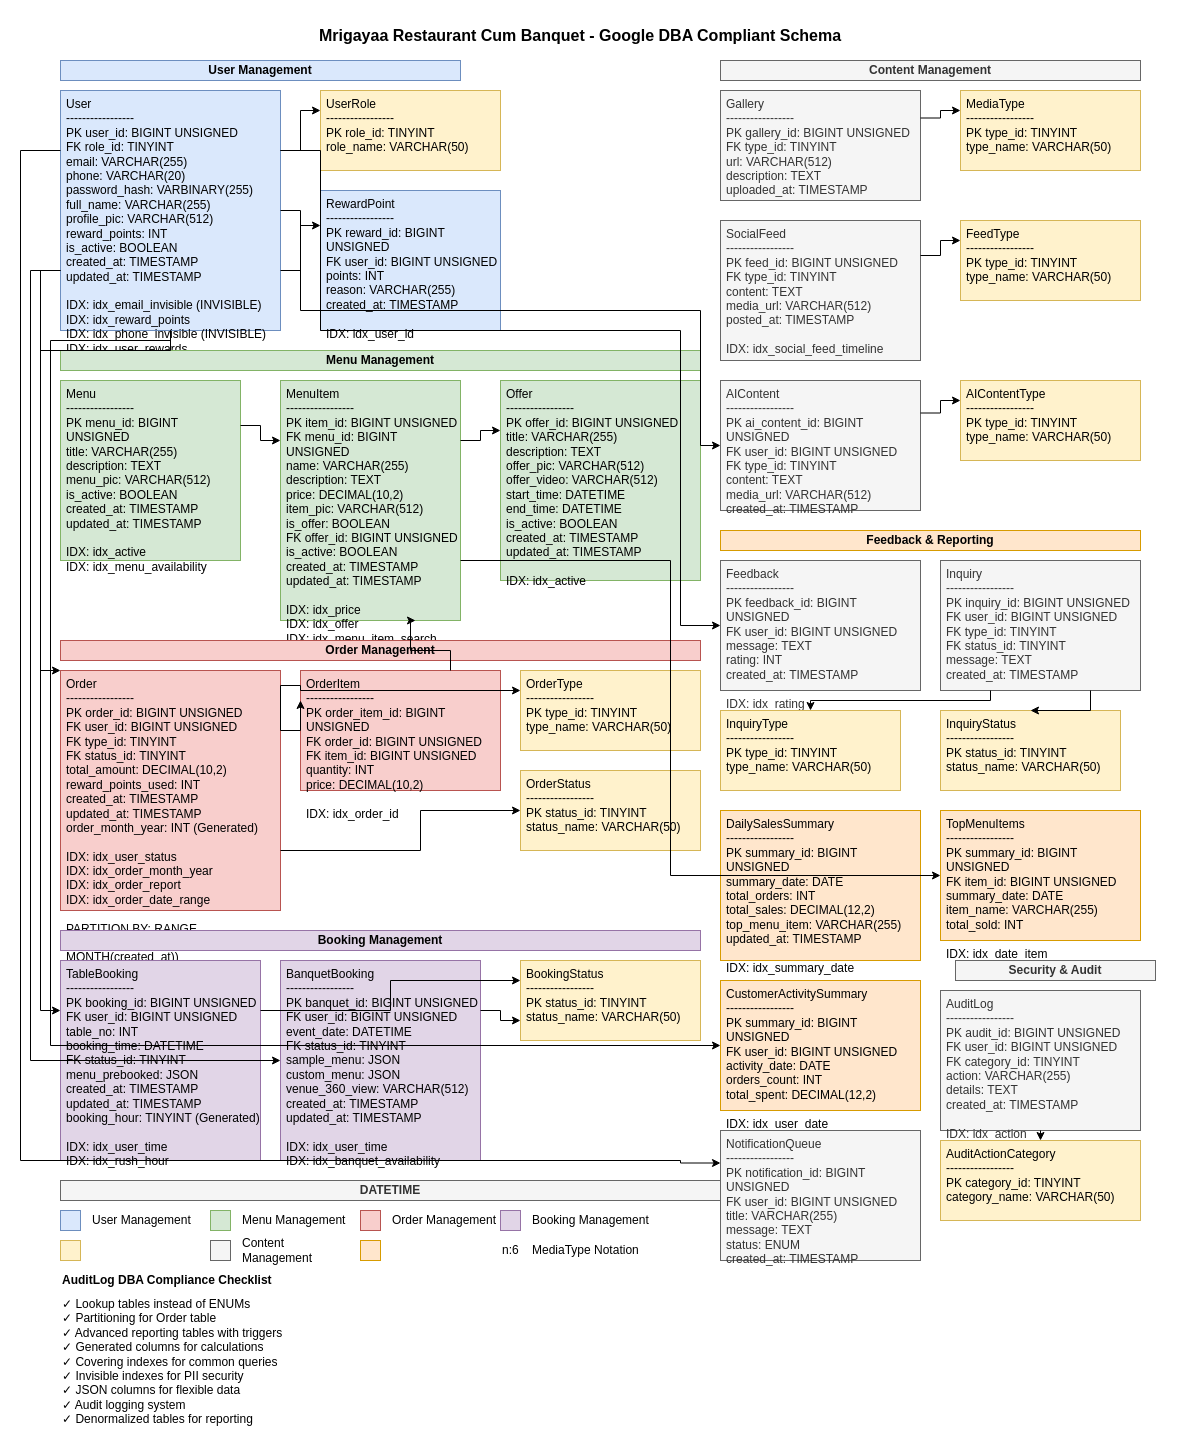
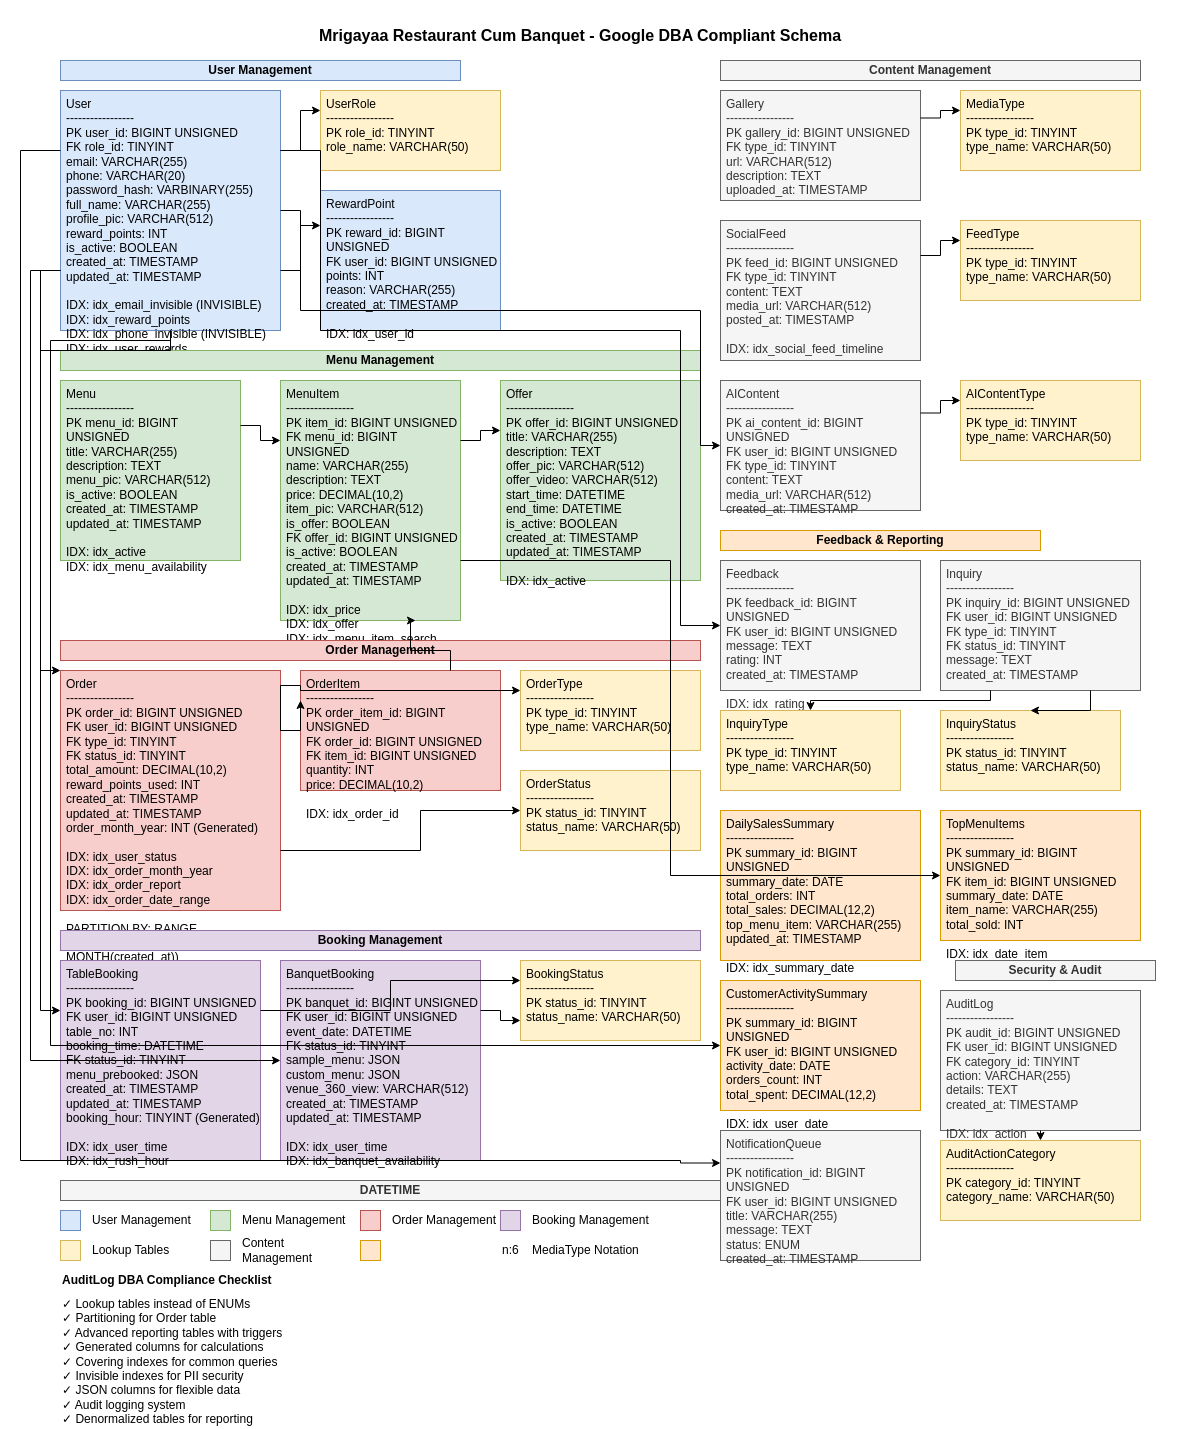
(931, 541) -> (881, 541)
none -> (146, 1251)
